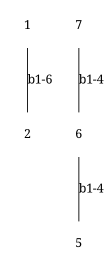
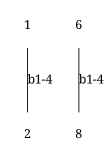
(79, 26) -> none
(40, 80) -> (40, 80)
(79, 244) -> (79, 135)
